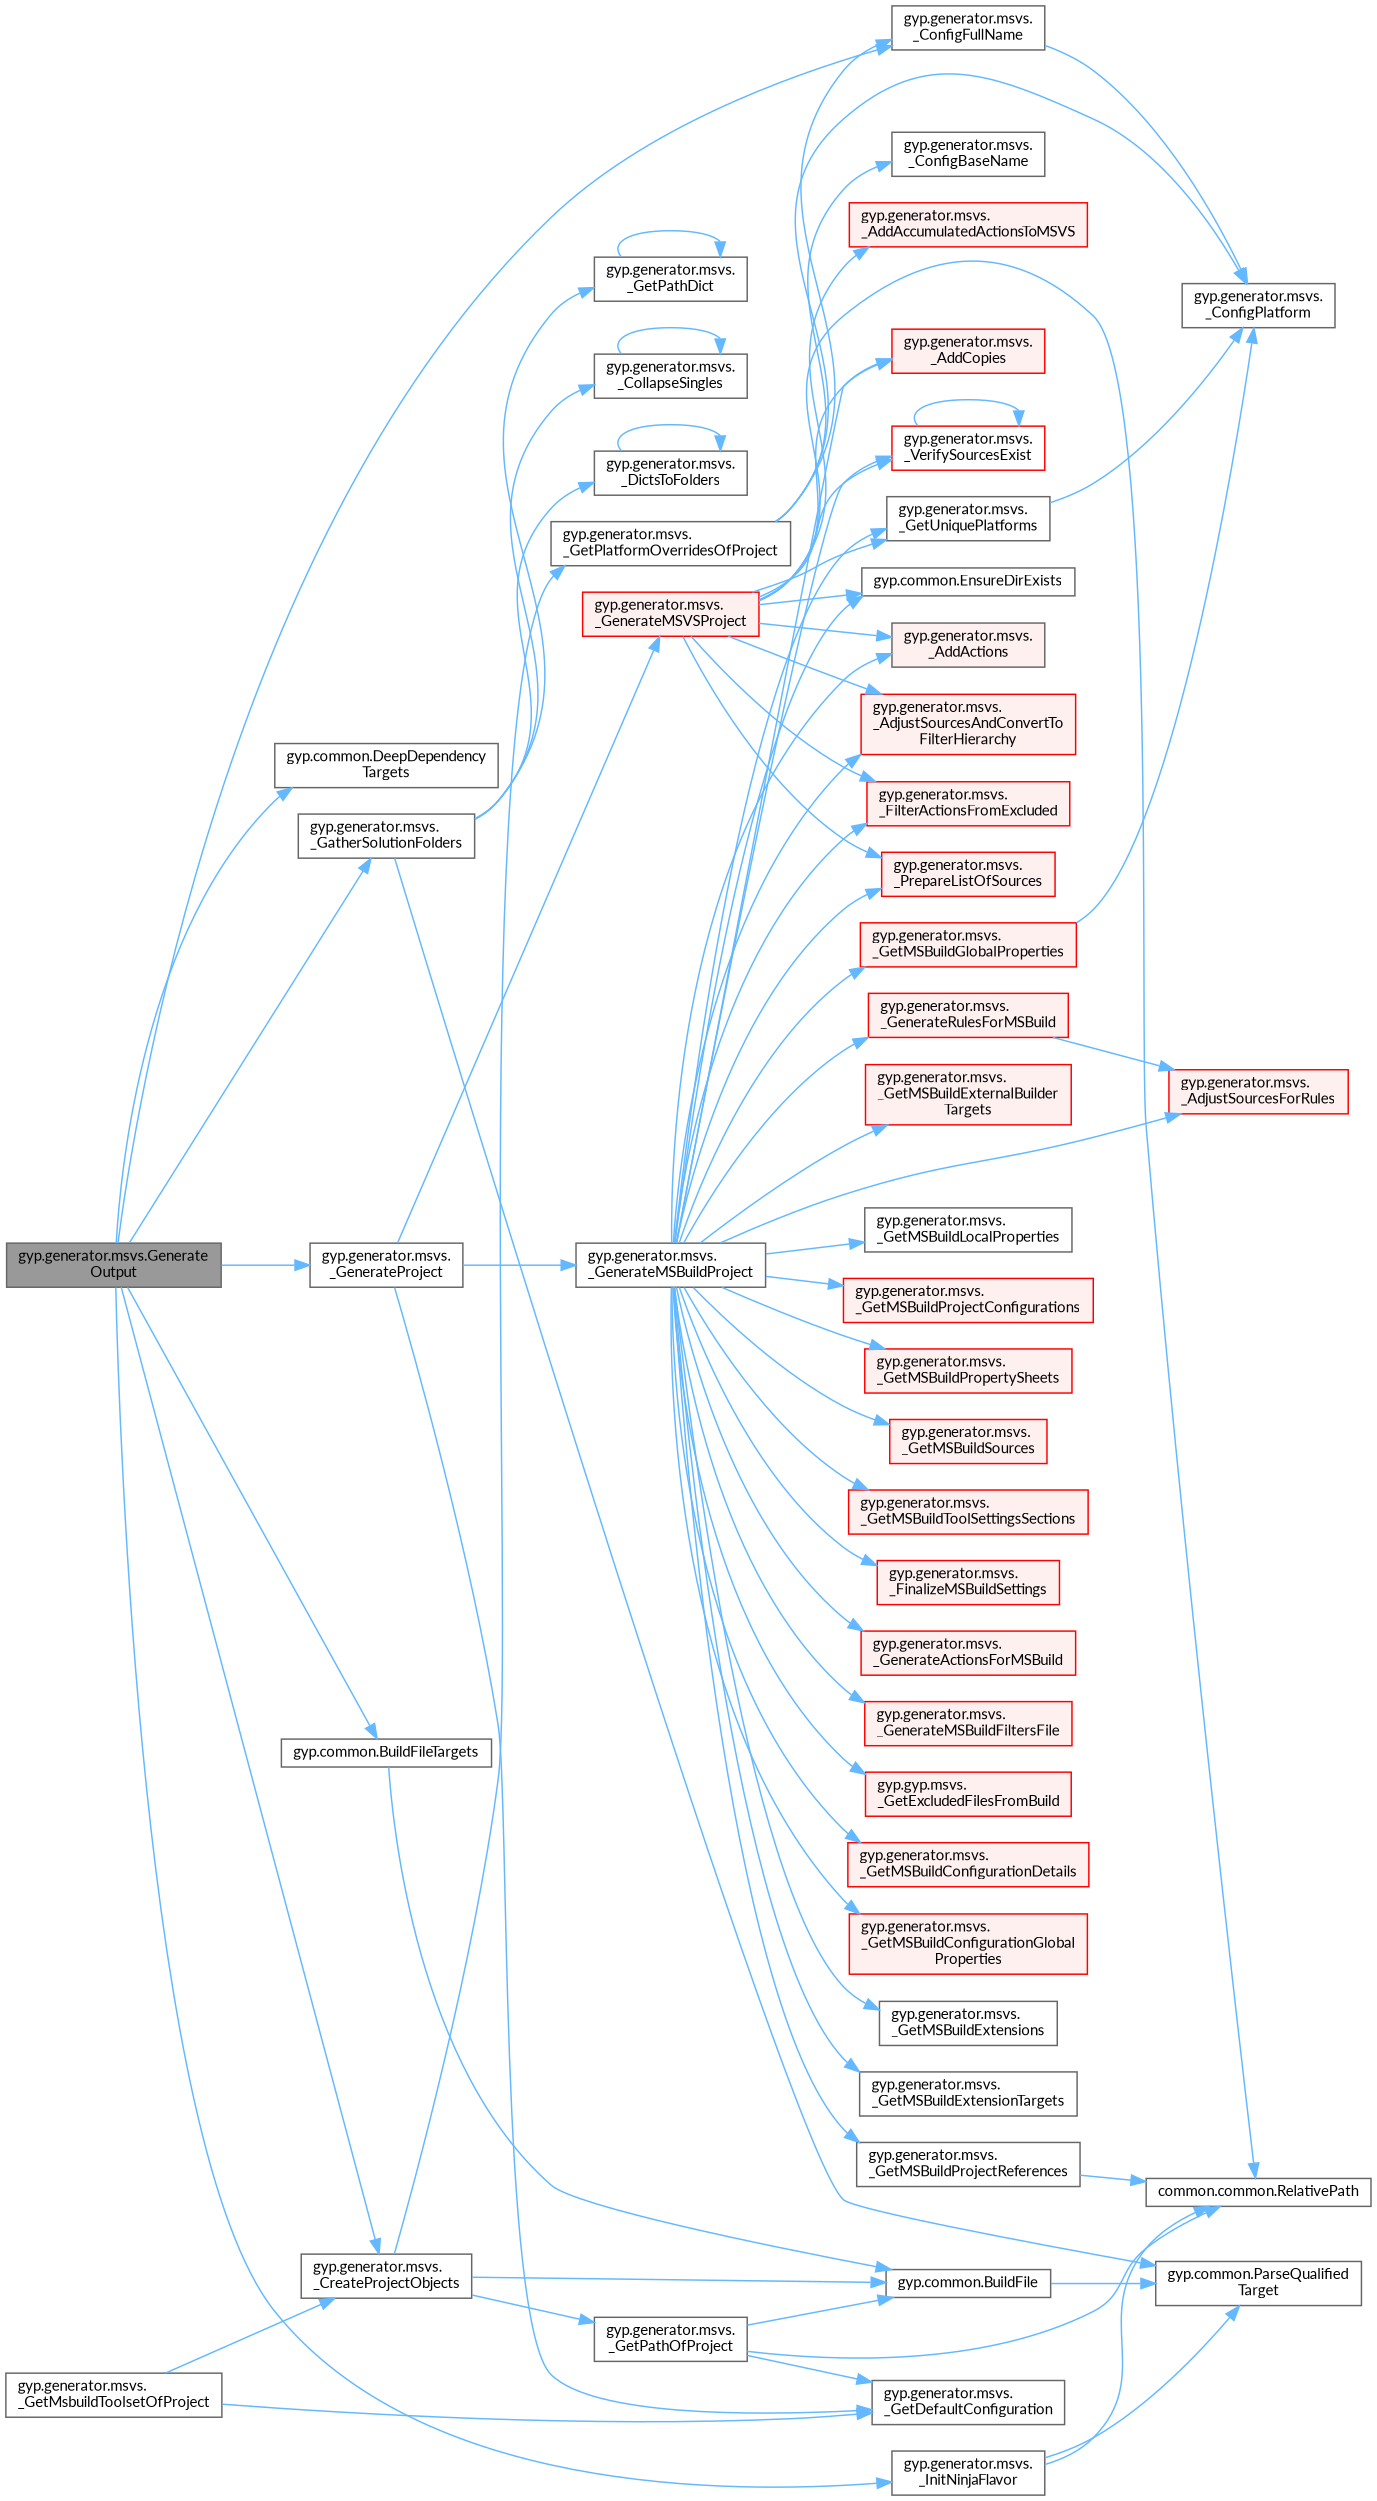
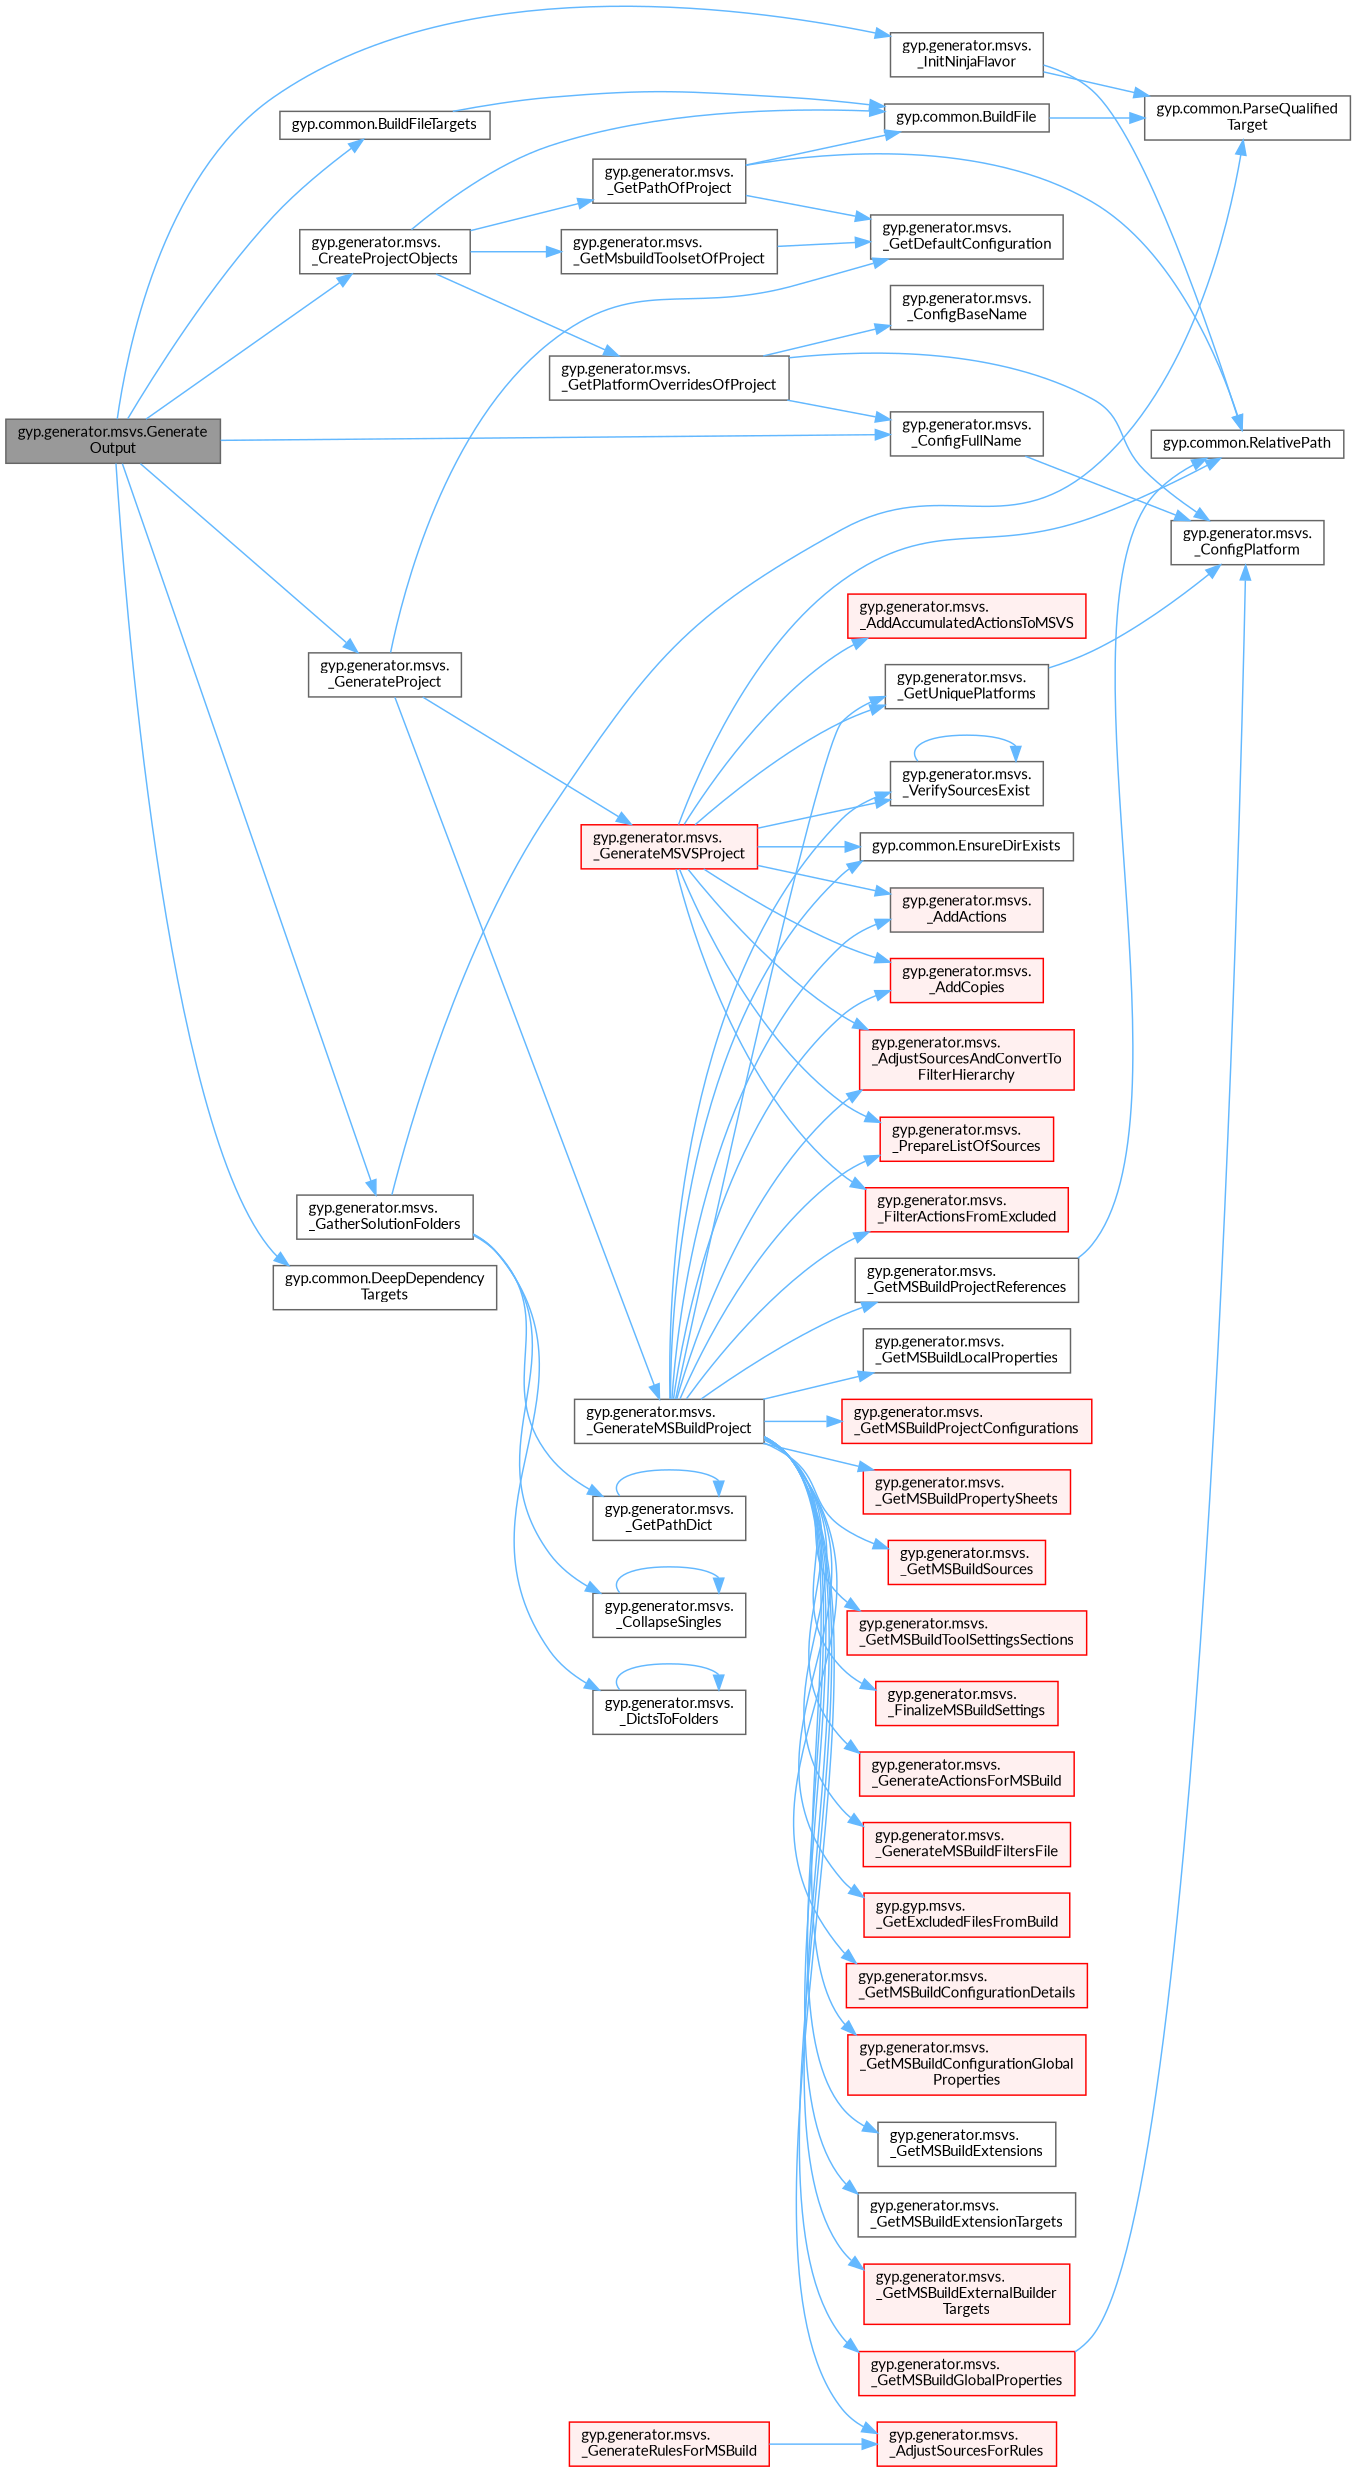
(968, 448) -> (967, 784)
(757, 1133) -> none
(1259, 2192) -> (1248, 444)
(243, 2339) -> (508, 252)
